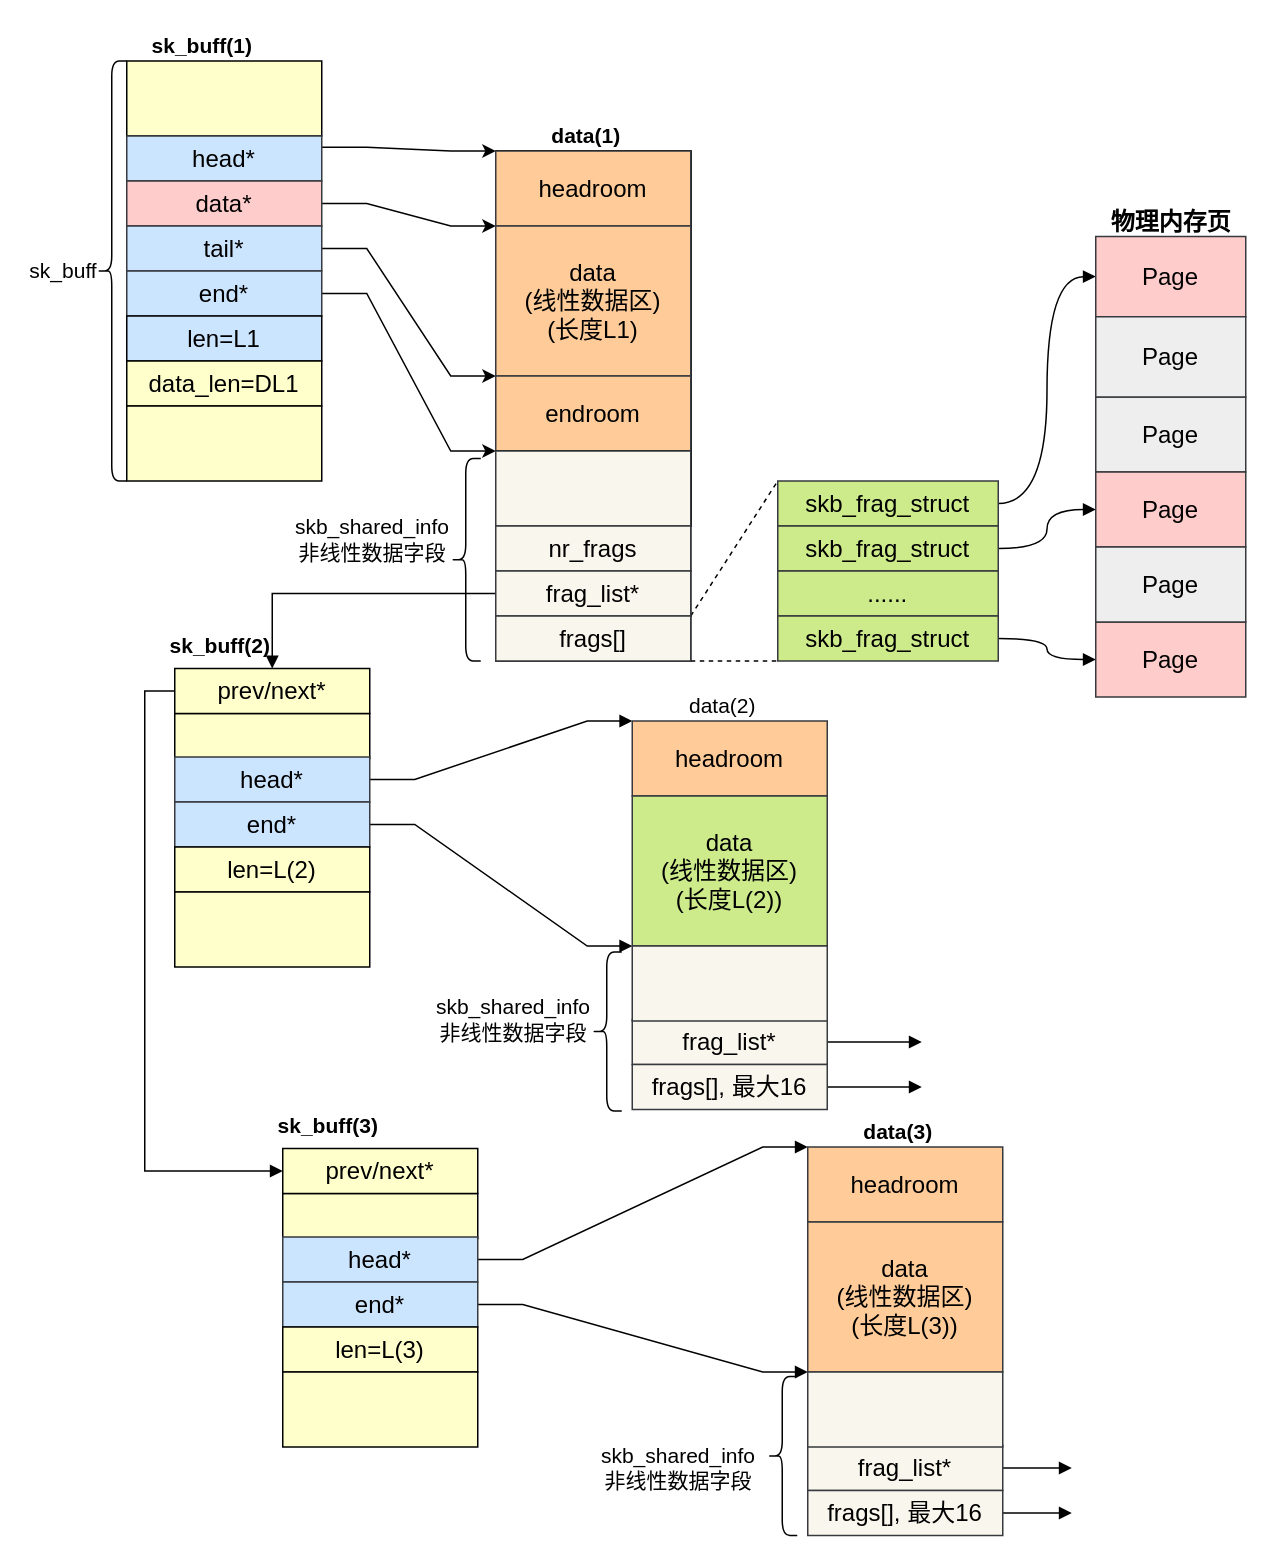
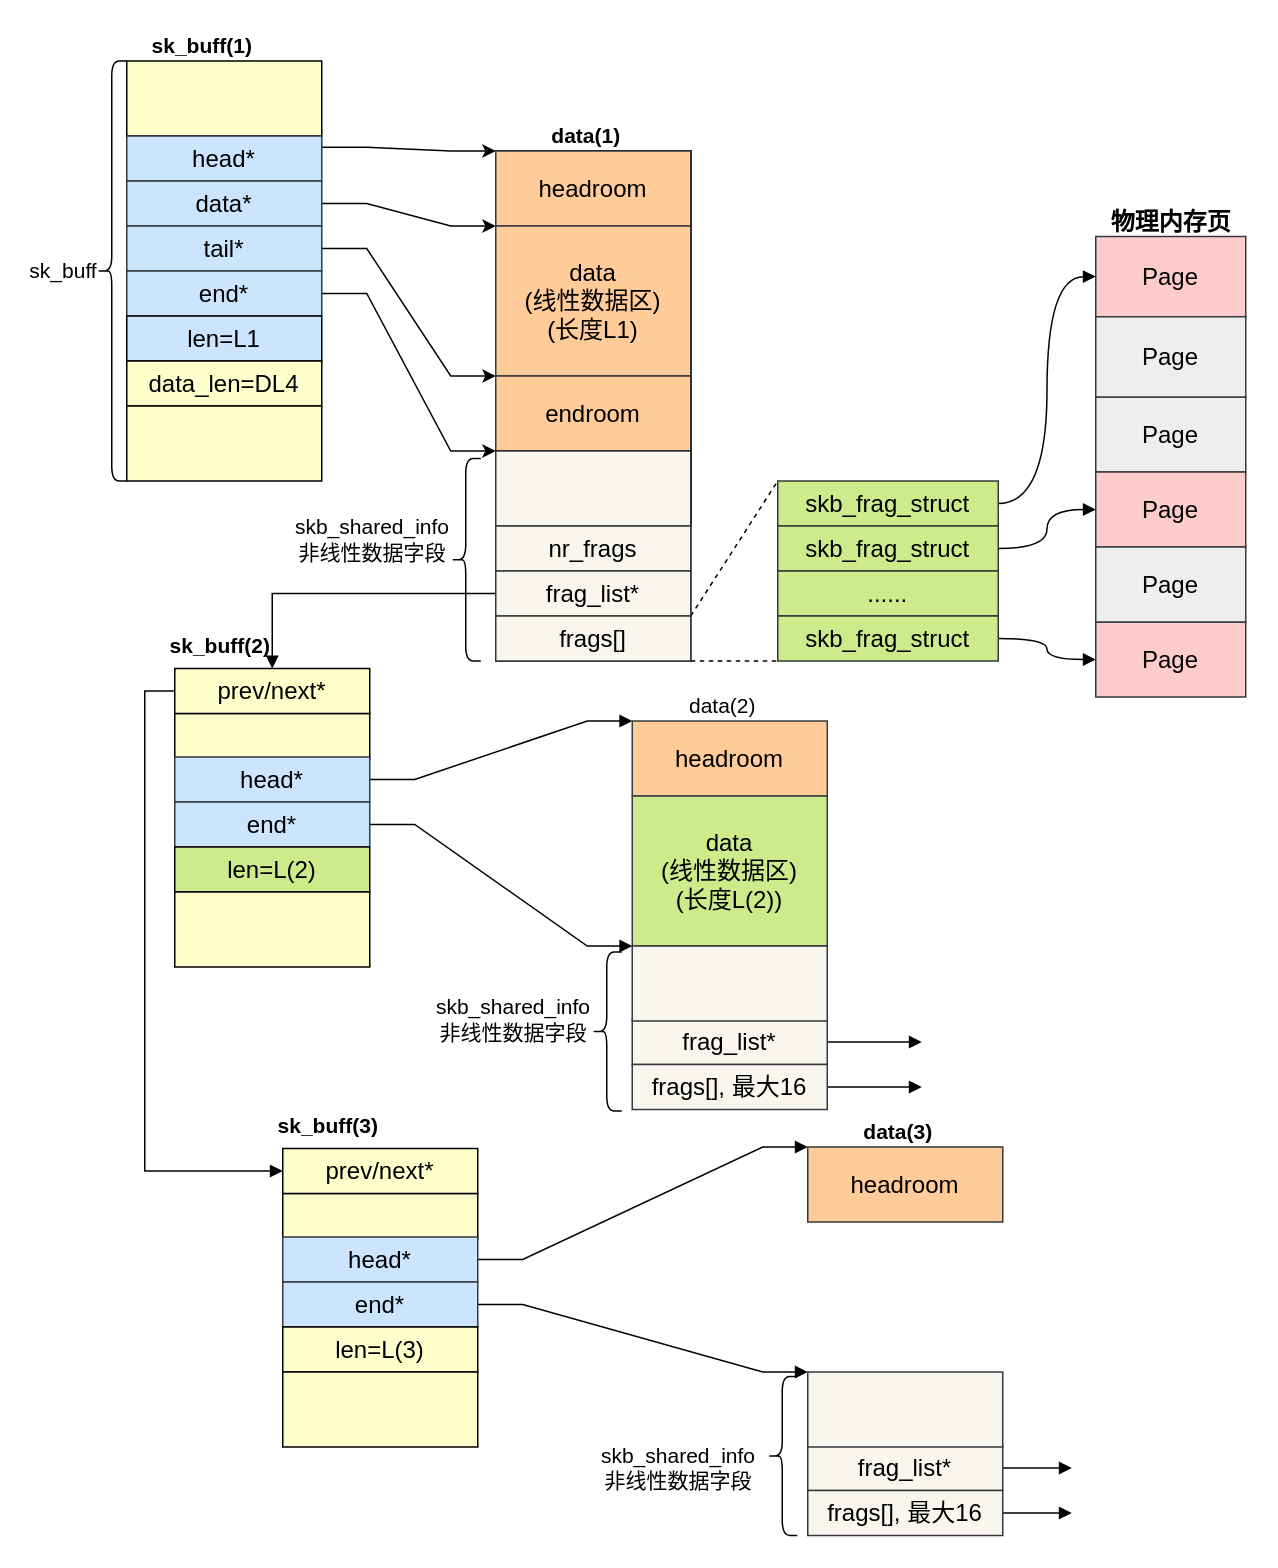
(224, 203) -> (224, 203)
(224, 383) -> (224, 383)
(272, 869) -> (272, 869)
(905, 1297) -> none
